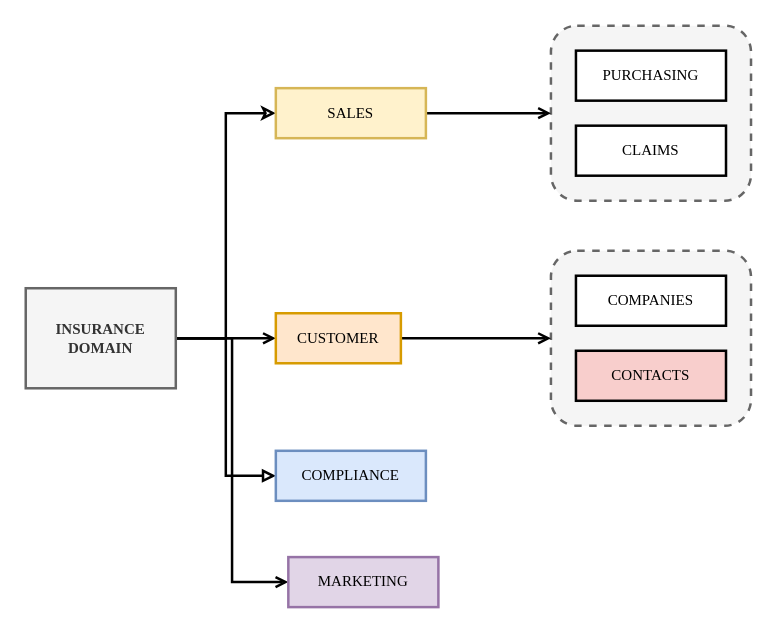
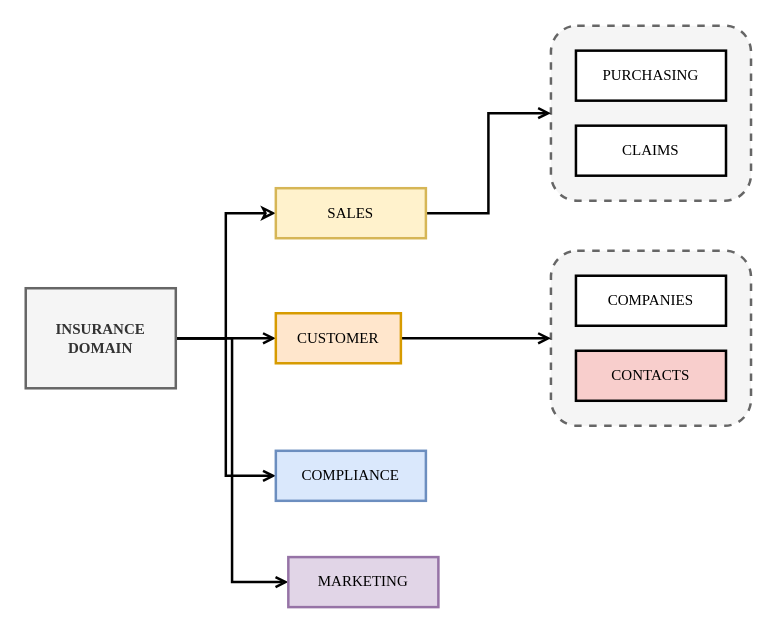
(351, 113) -> (351, 213)
(261, 476) -> (265, 476)
